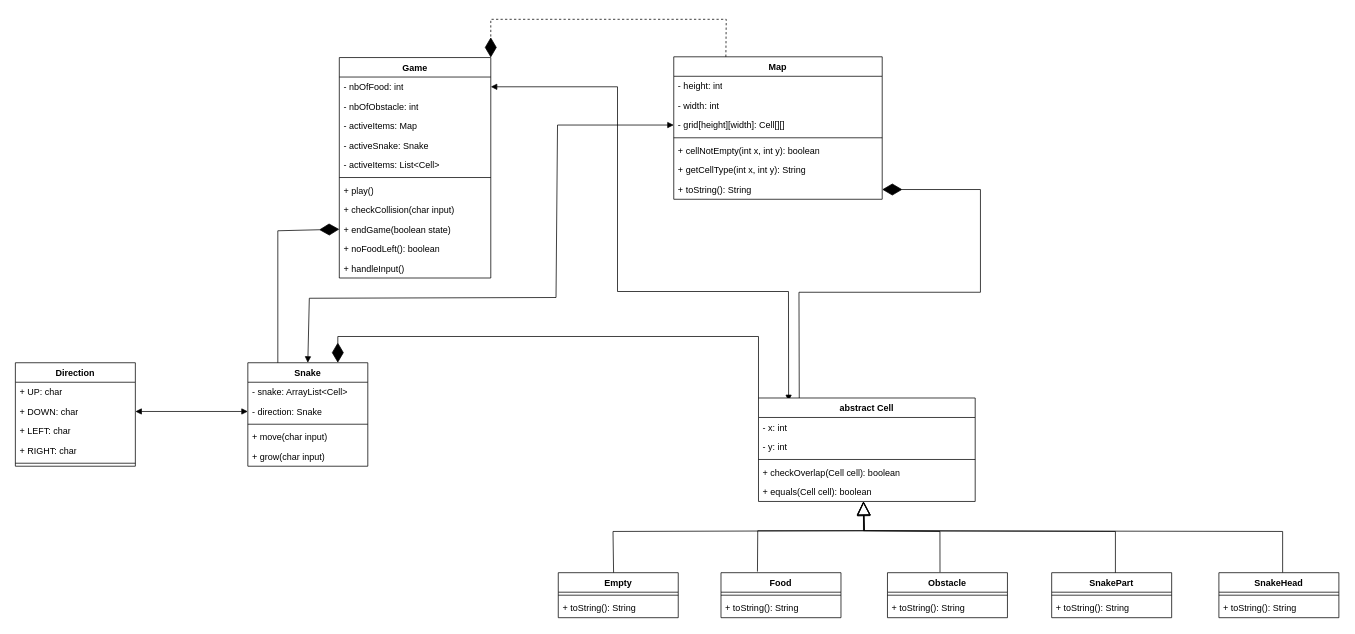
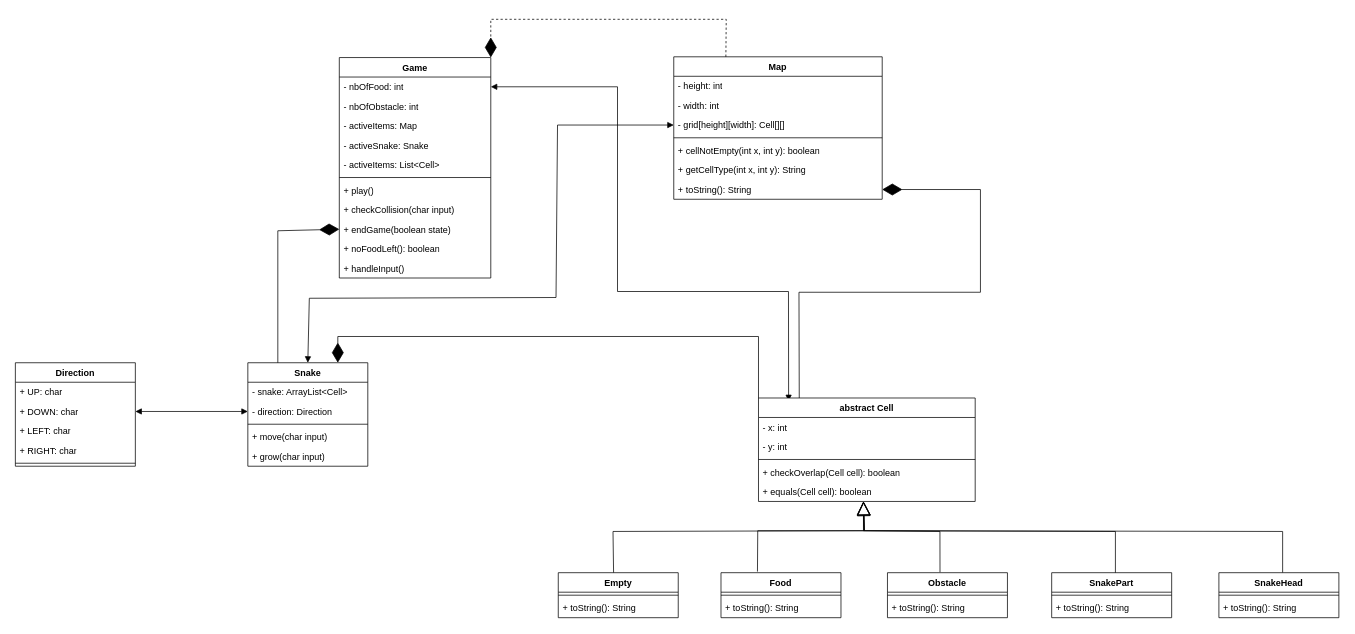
(292, 412) -> (300, 412)
